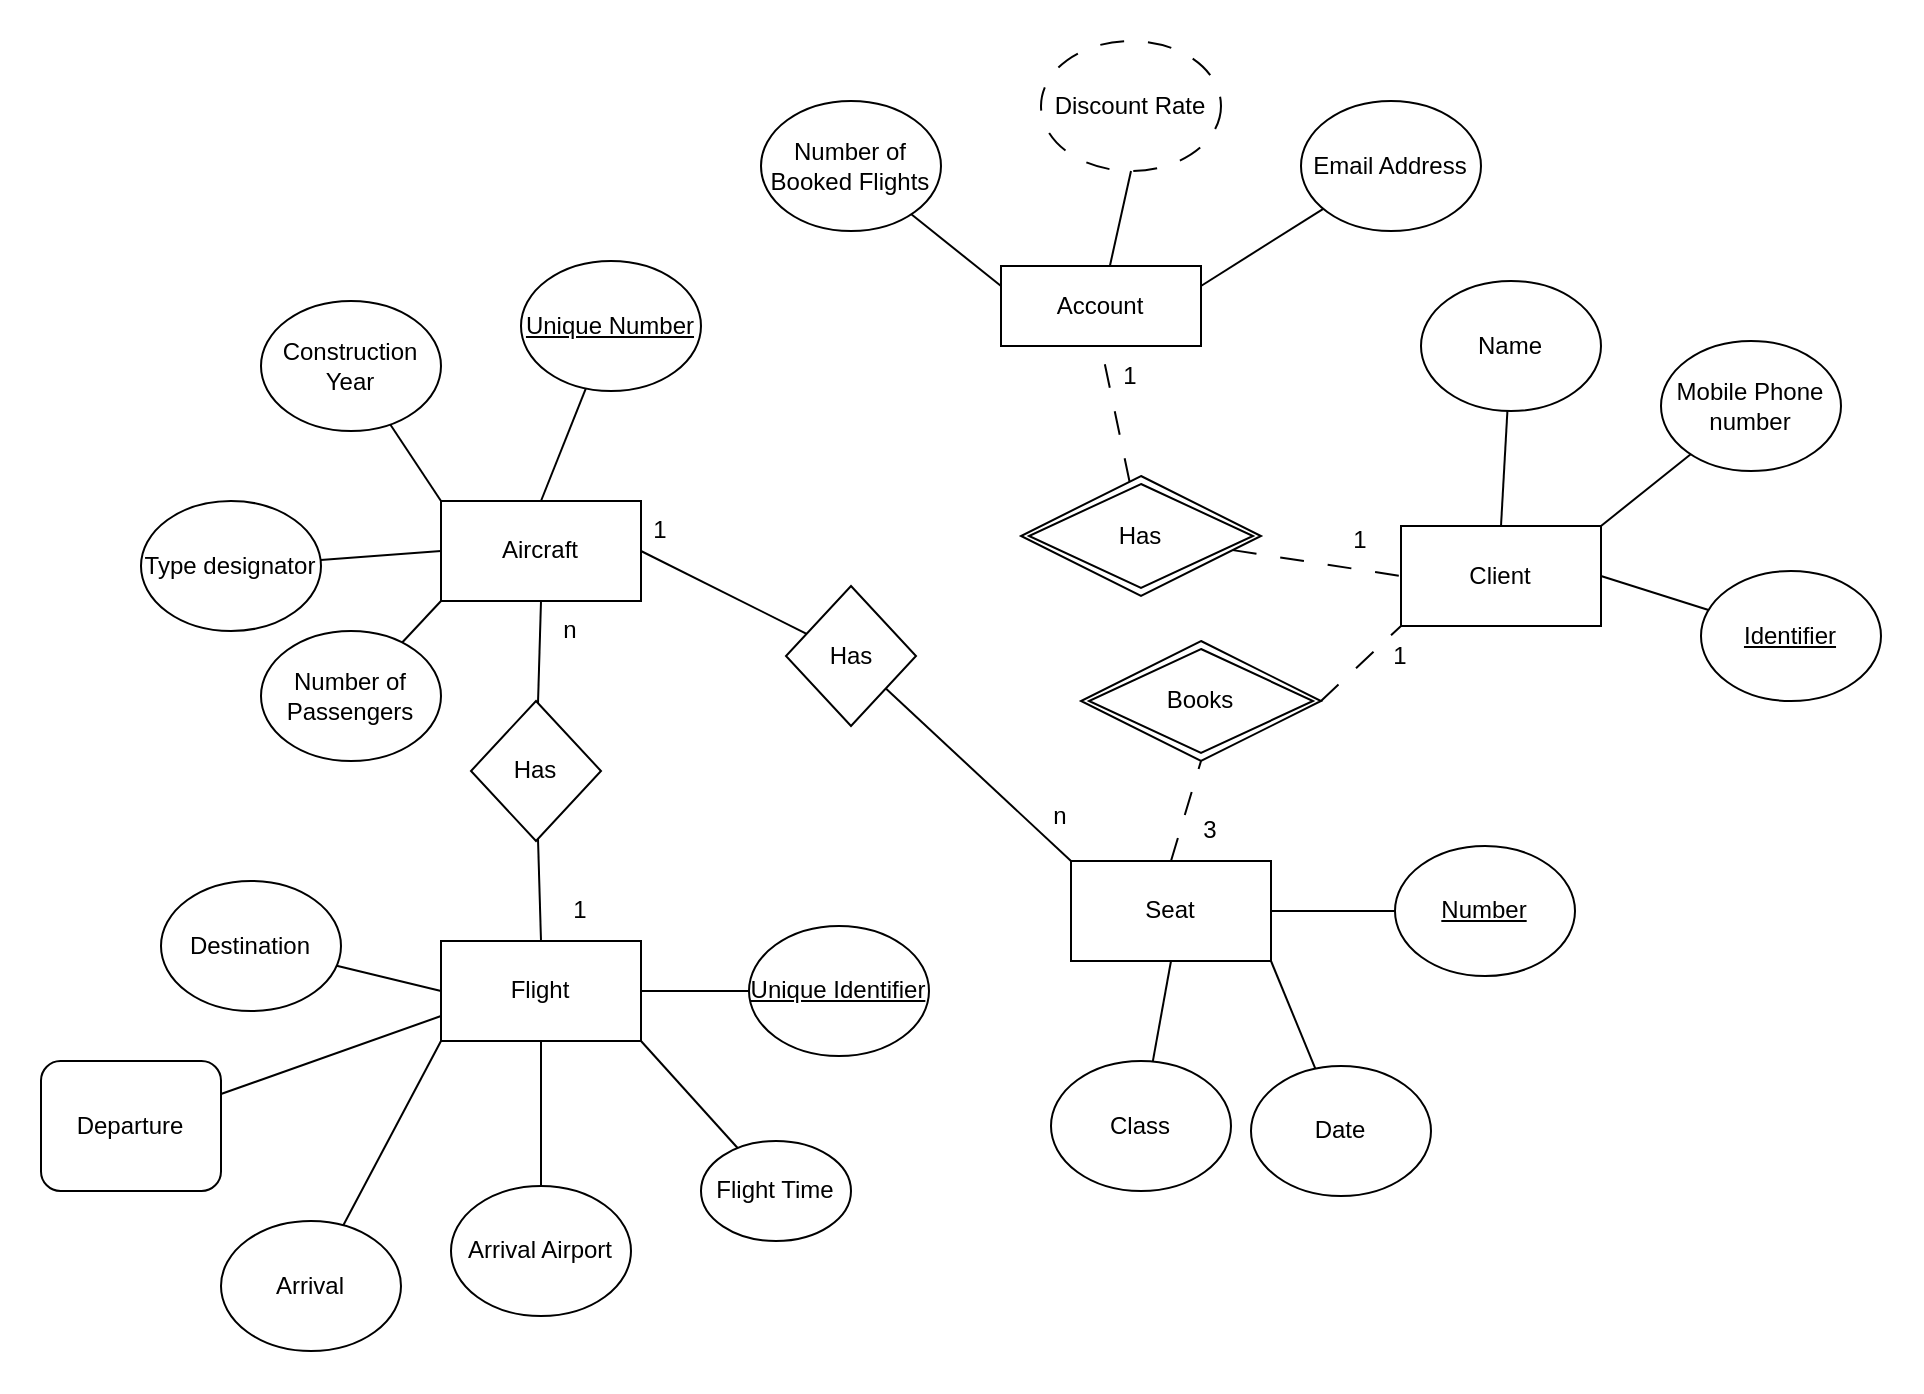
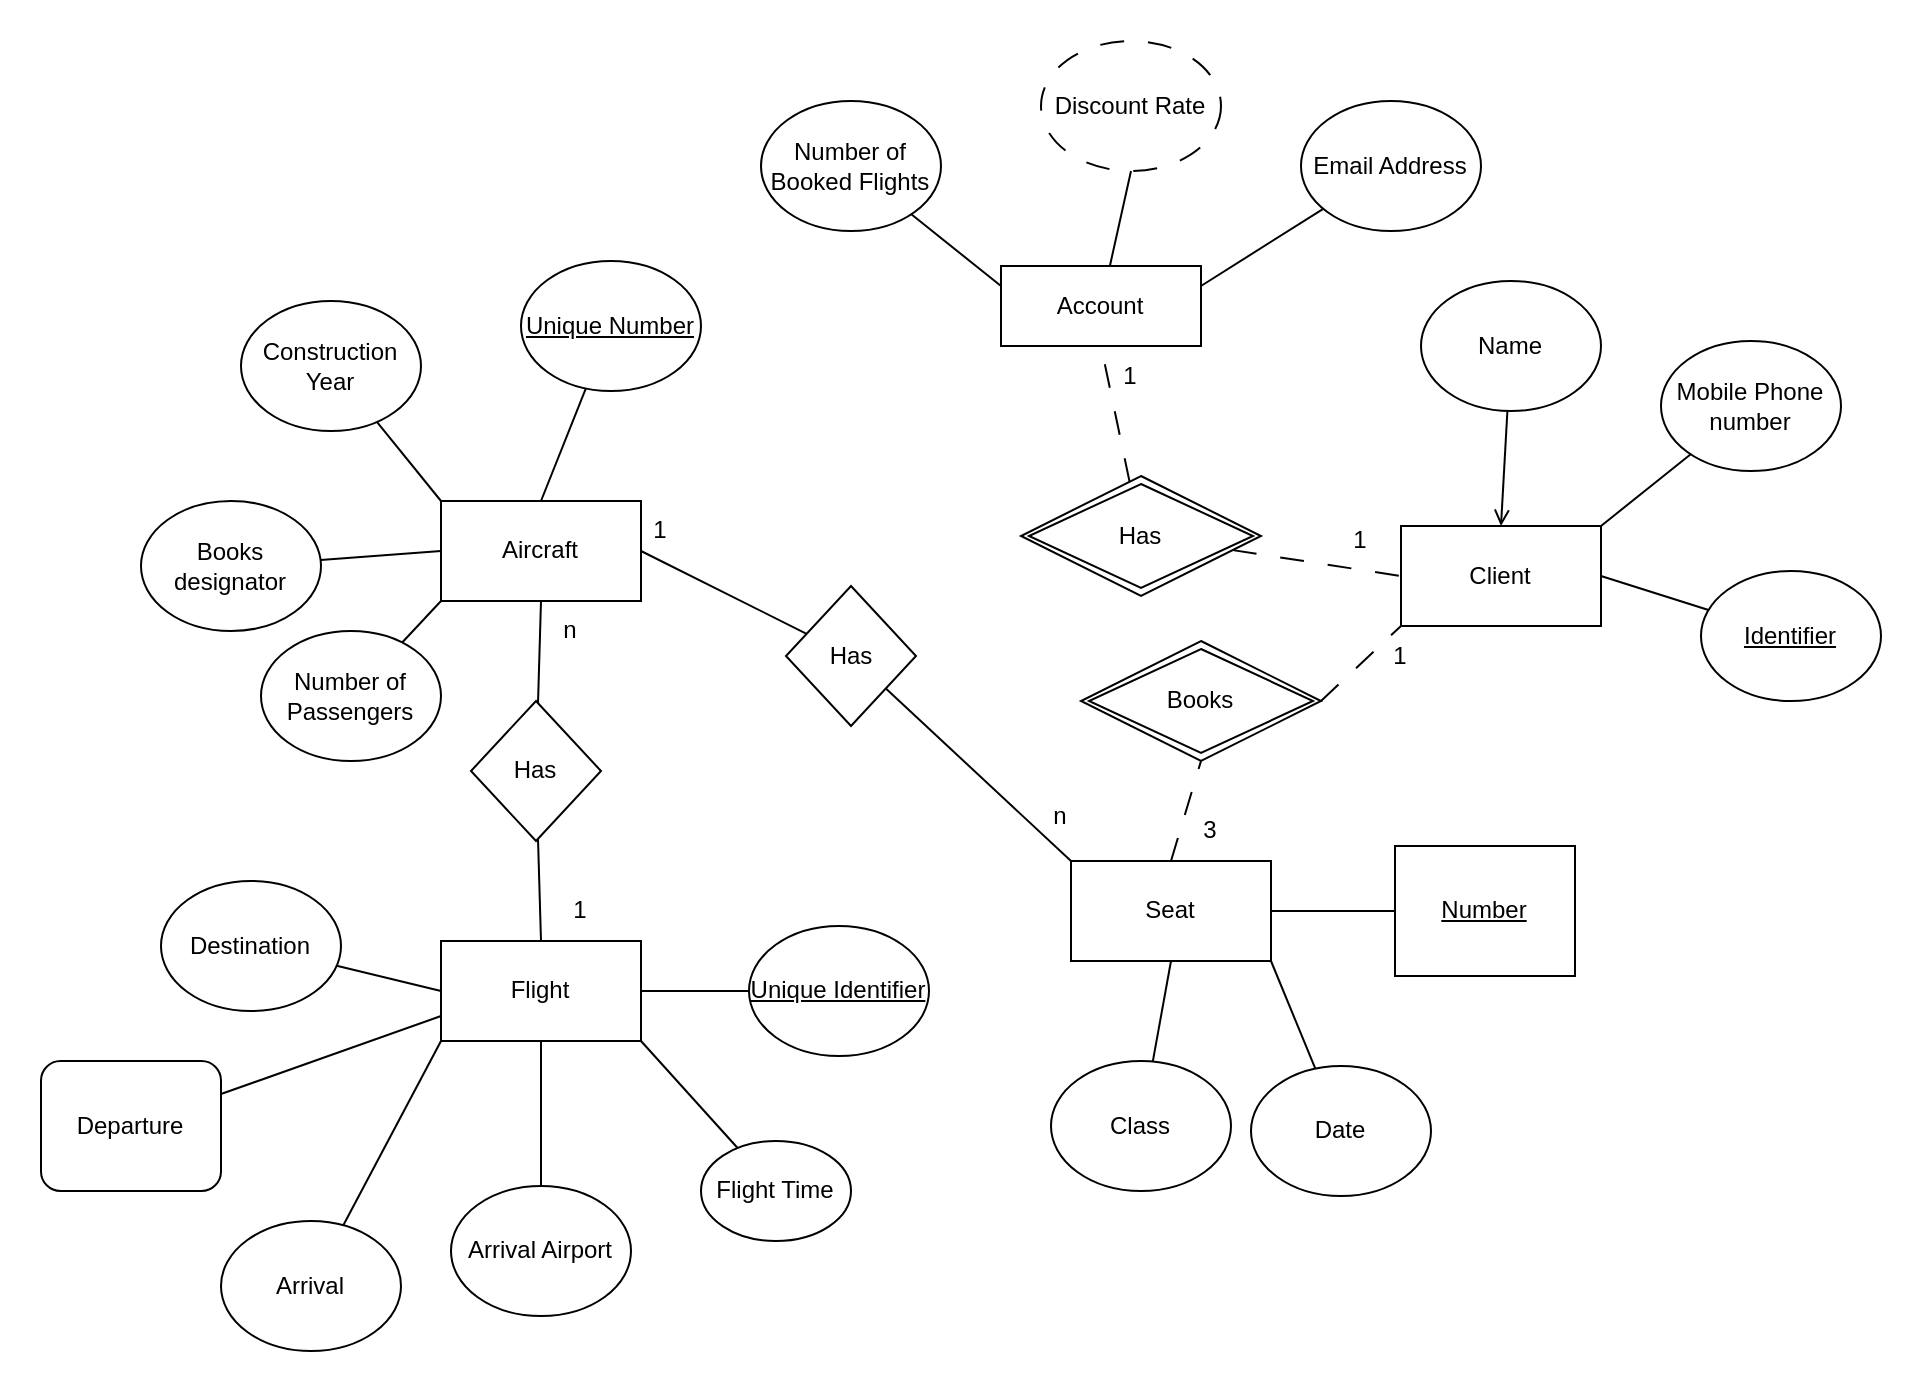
(351, 366) -> (331, 366)
(1501, 519) -> (1501, 518)
(231, 567) -> (231, 567)
(1485, 911) -> (1485, 911)
